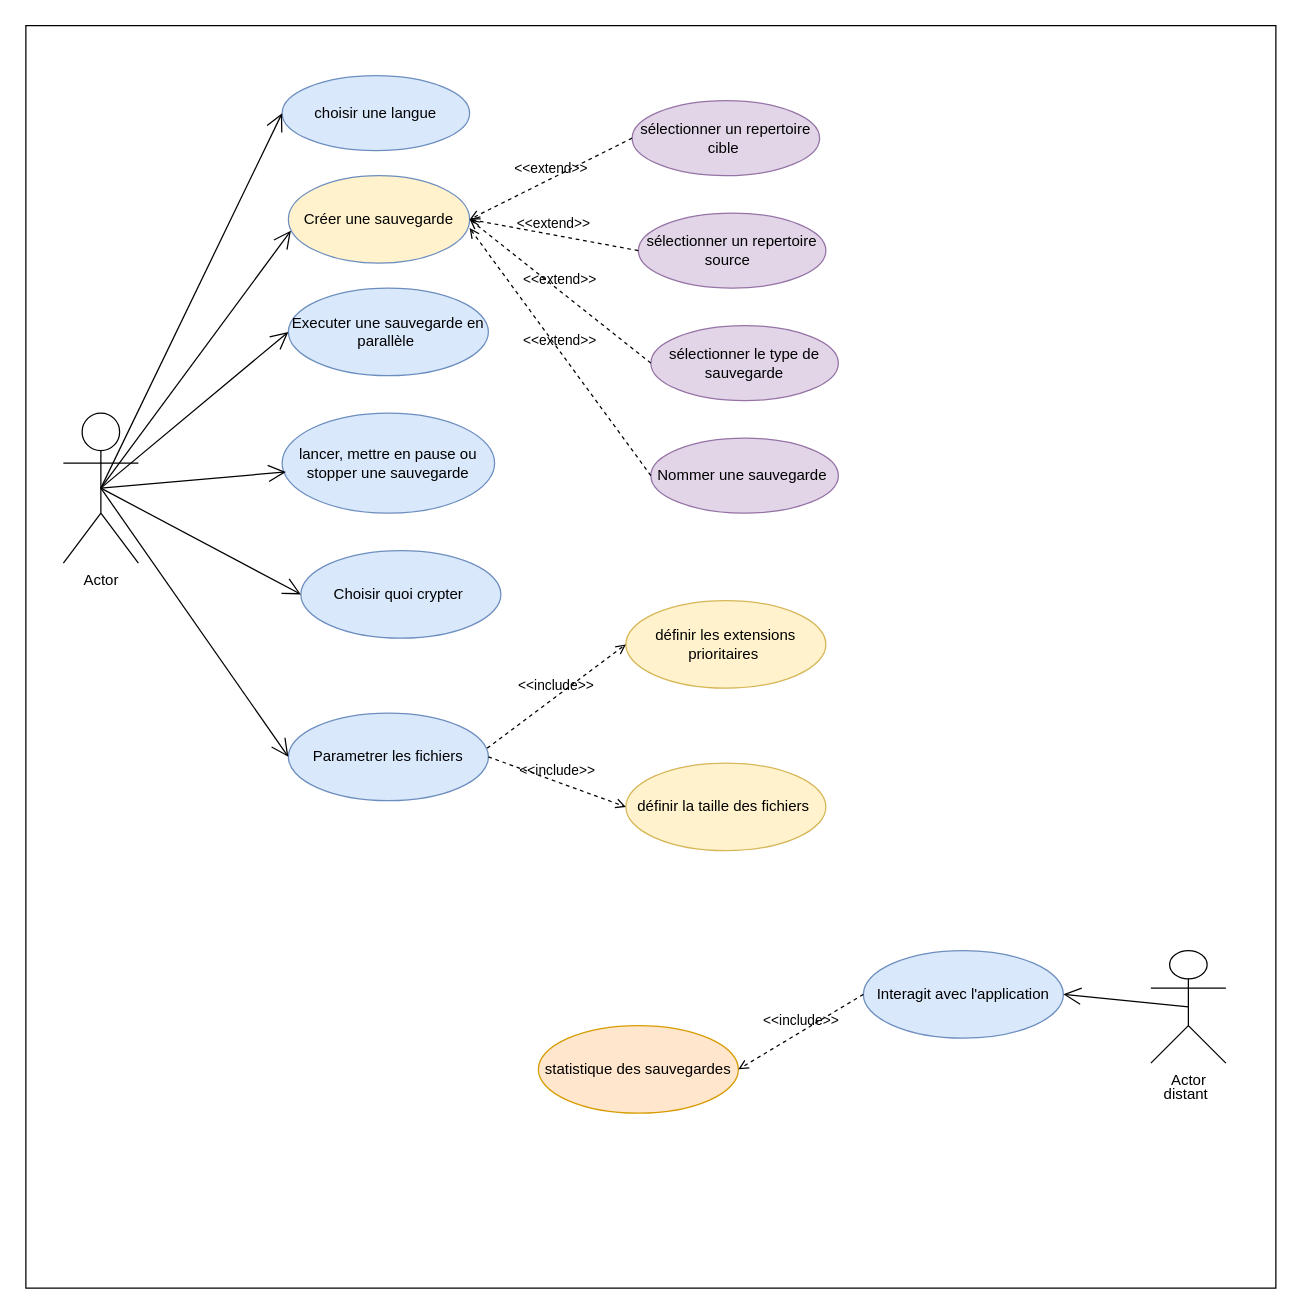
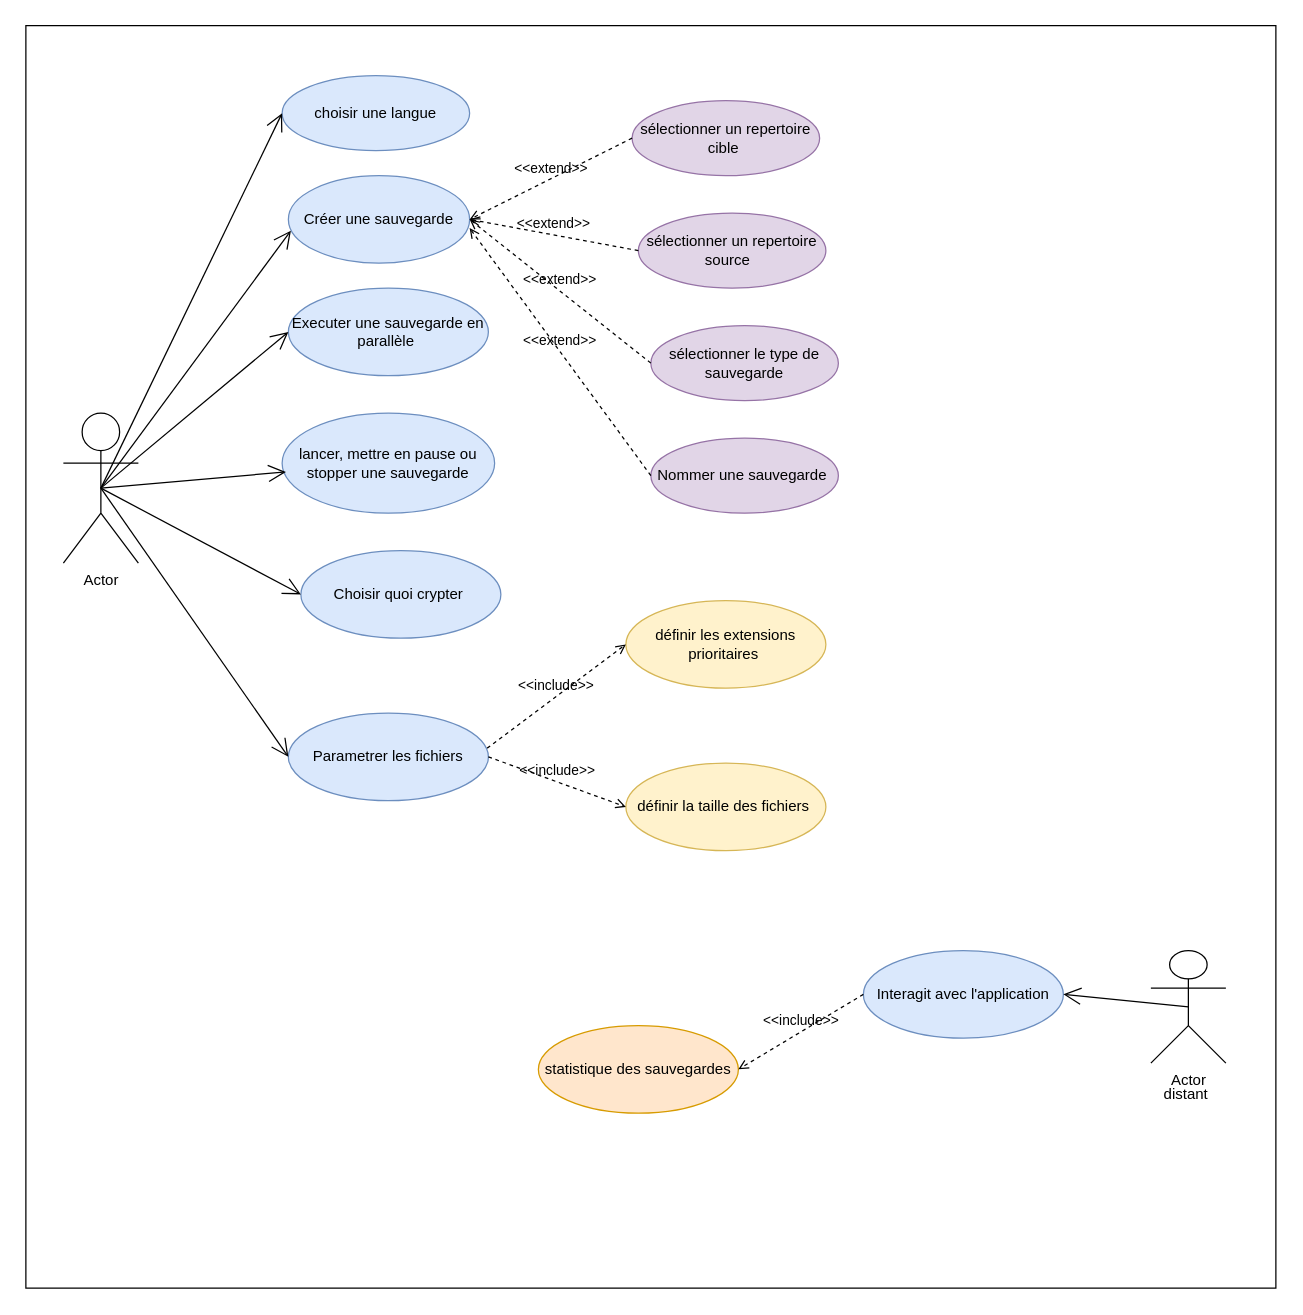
(379, 219) -> (379, 219)
